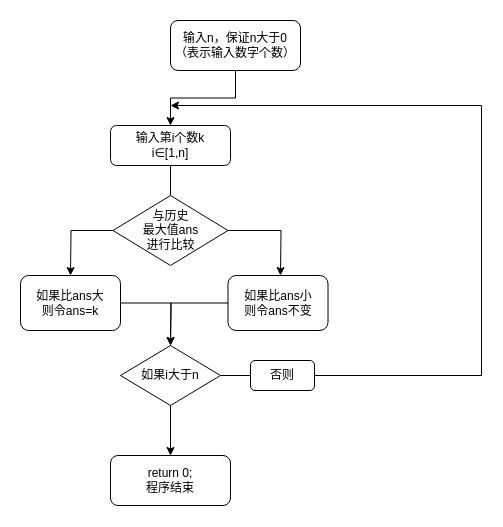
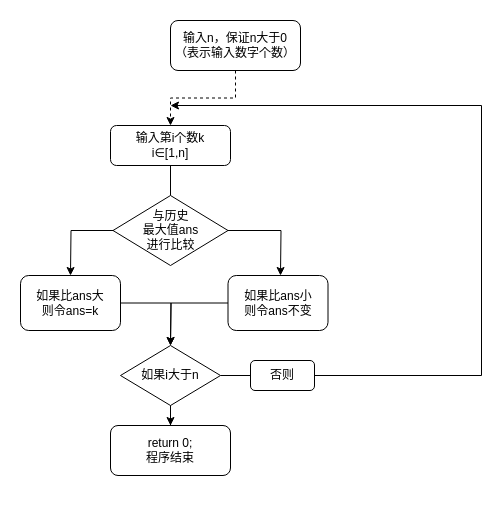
(206, 98) -> (206, 98)
(171, 481) -> (171, 451)
